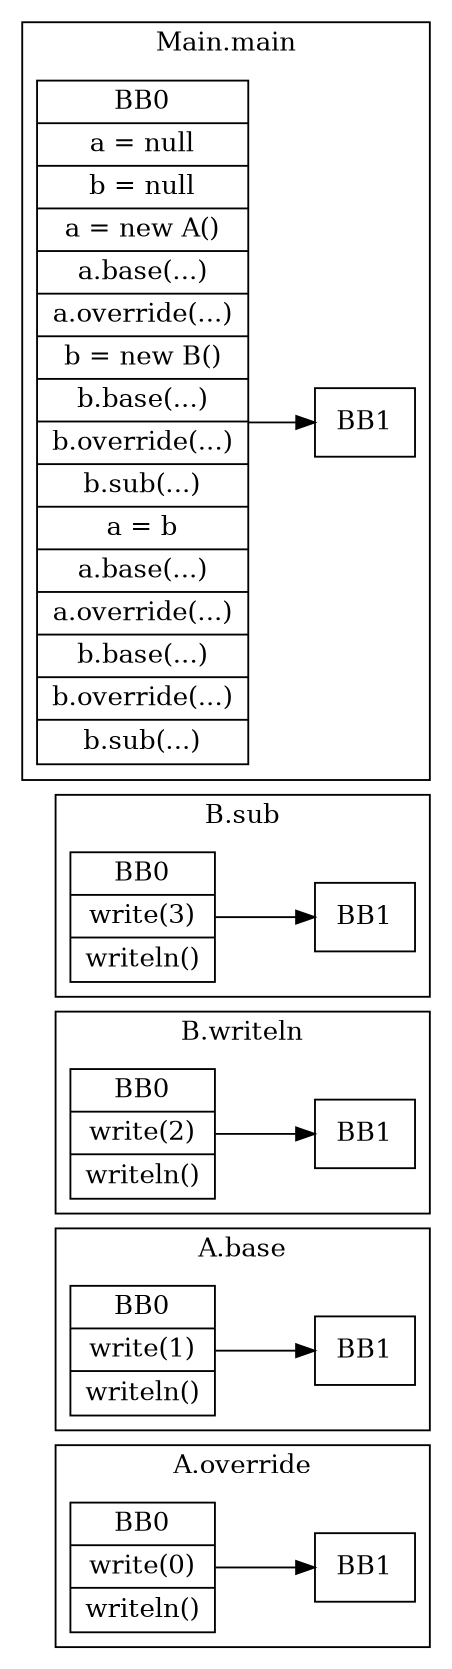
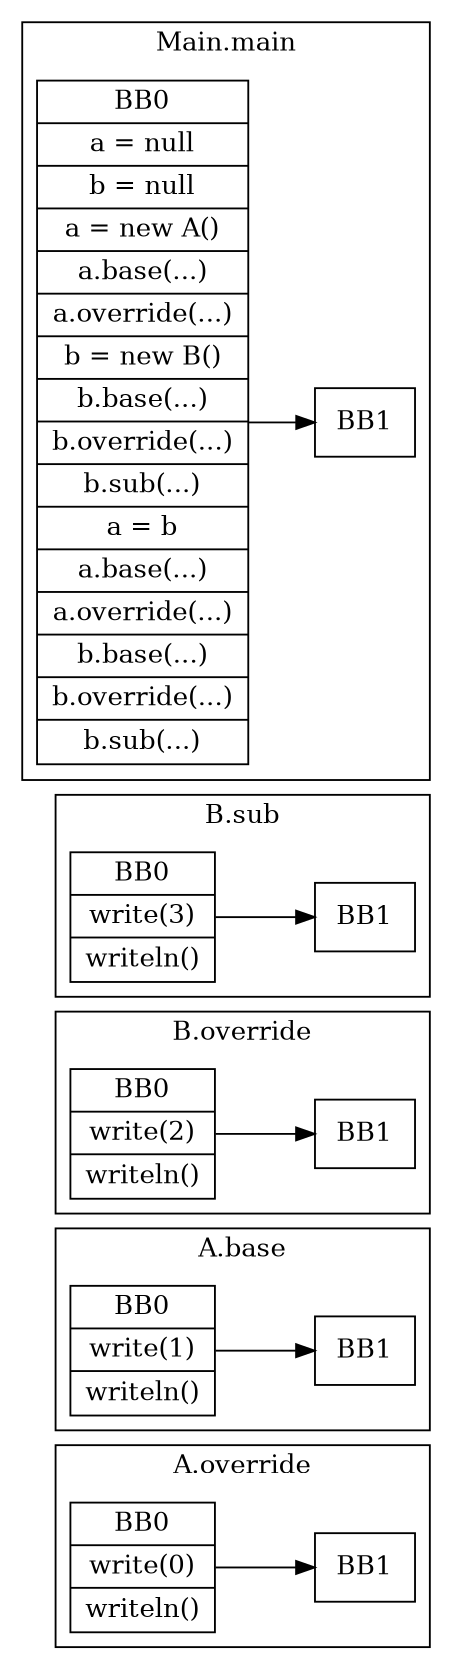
(243, 1033) -> (243, 1033)
